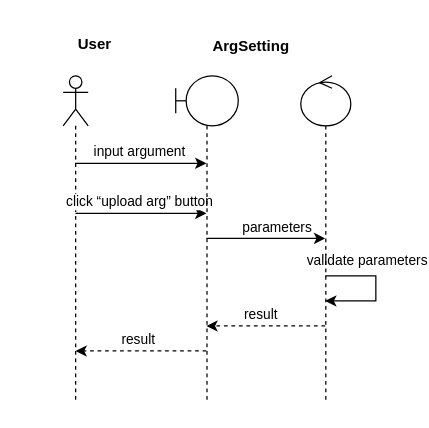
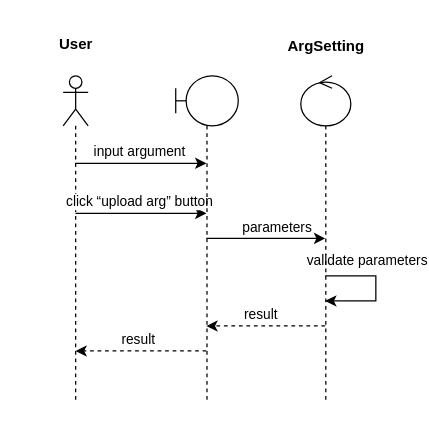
(94, 44) -> (76, 44)
(251, 47) -> (326, 47)
